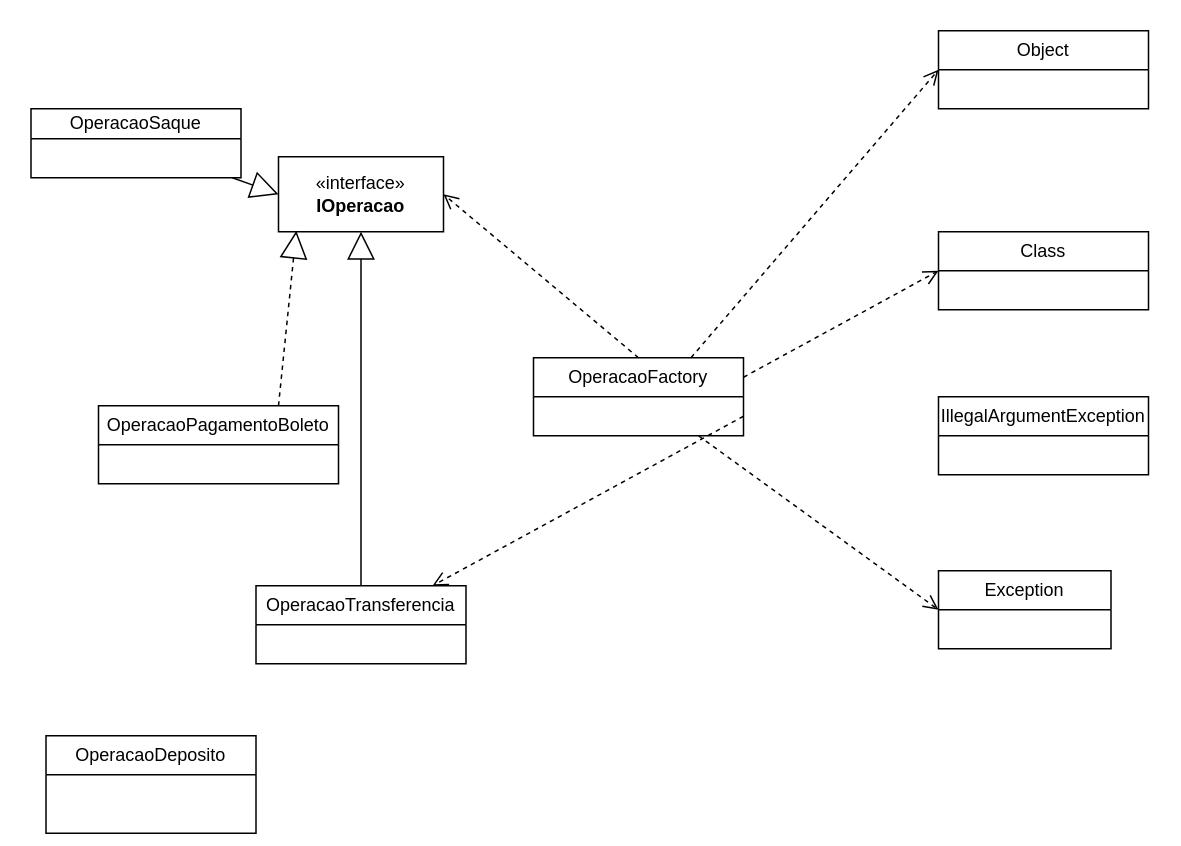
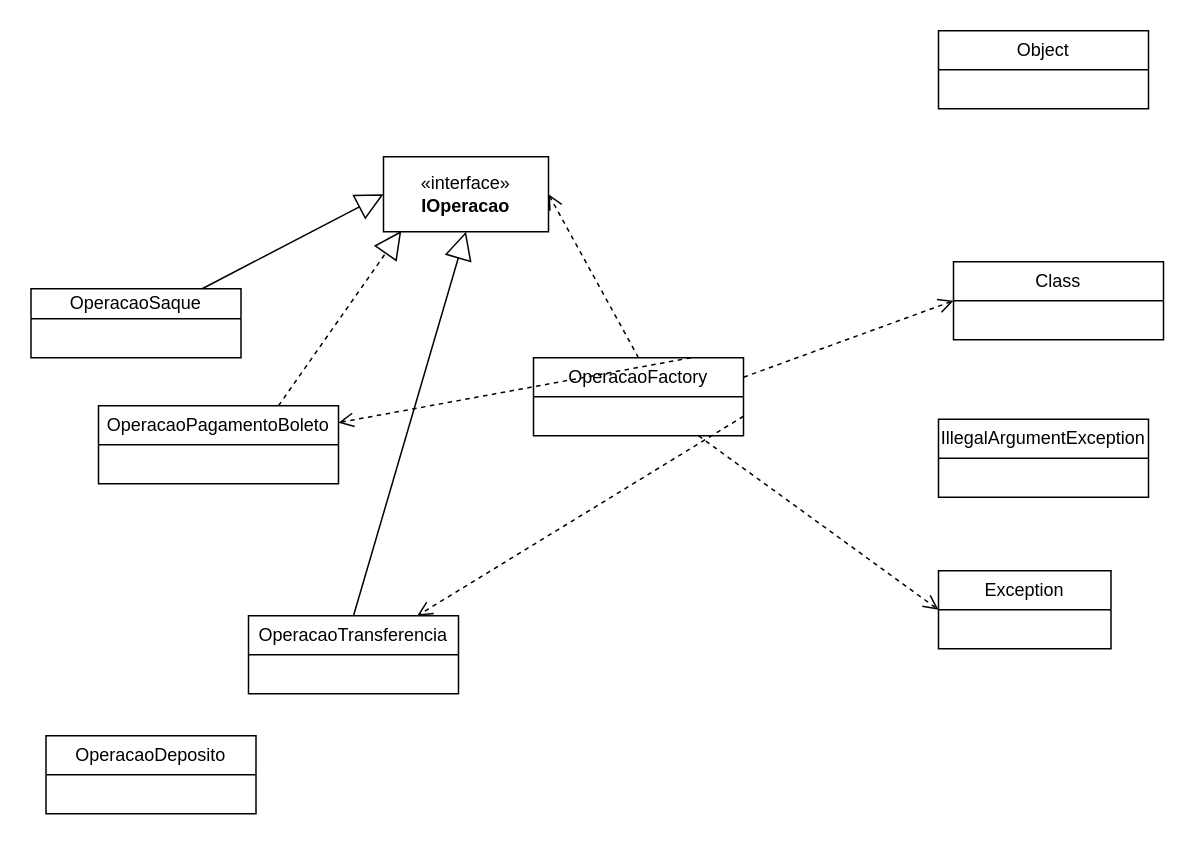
(136, 143) -> (136, 323)
(361, 194) -> (466, 194)
(814, 214) -> (512, 391)
(1043, 271) -> (1058, 301)
(1043, 436) -> (1043, 458)
(361, 625) -> (353, 655)
(151, 785) -> (151, 775)
